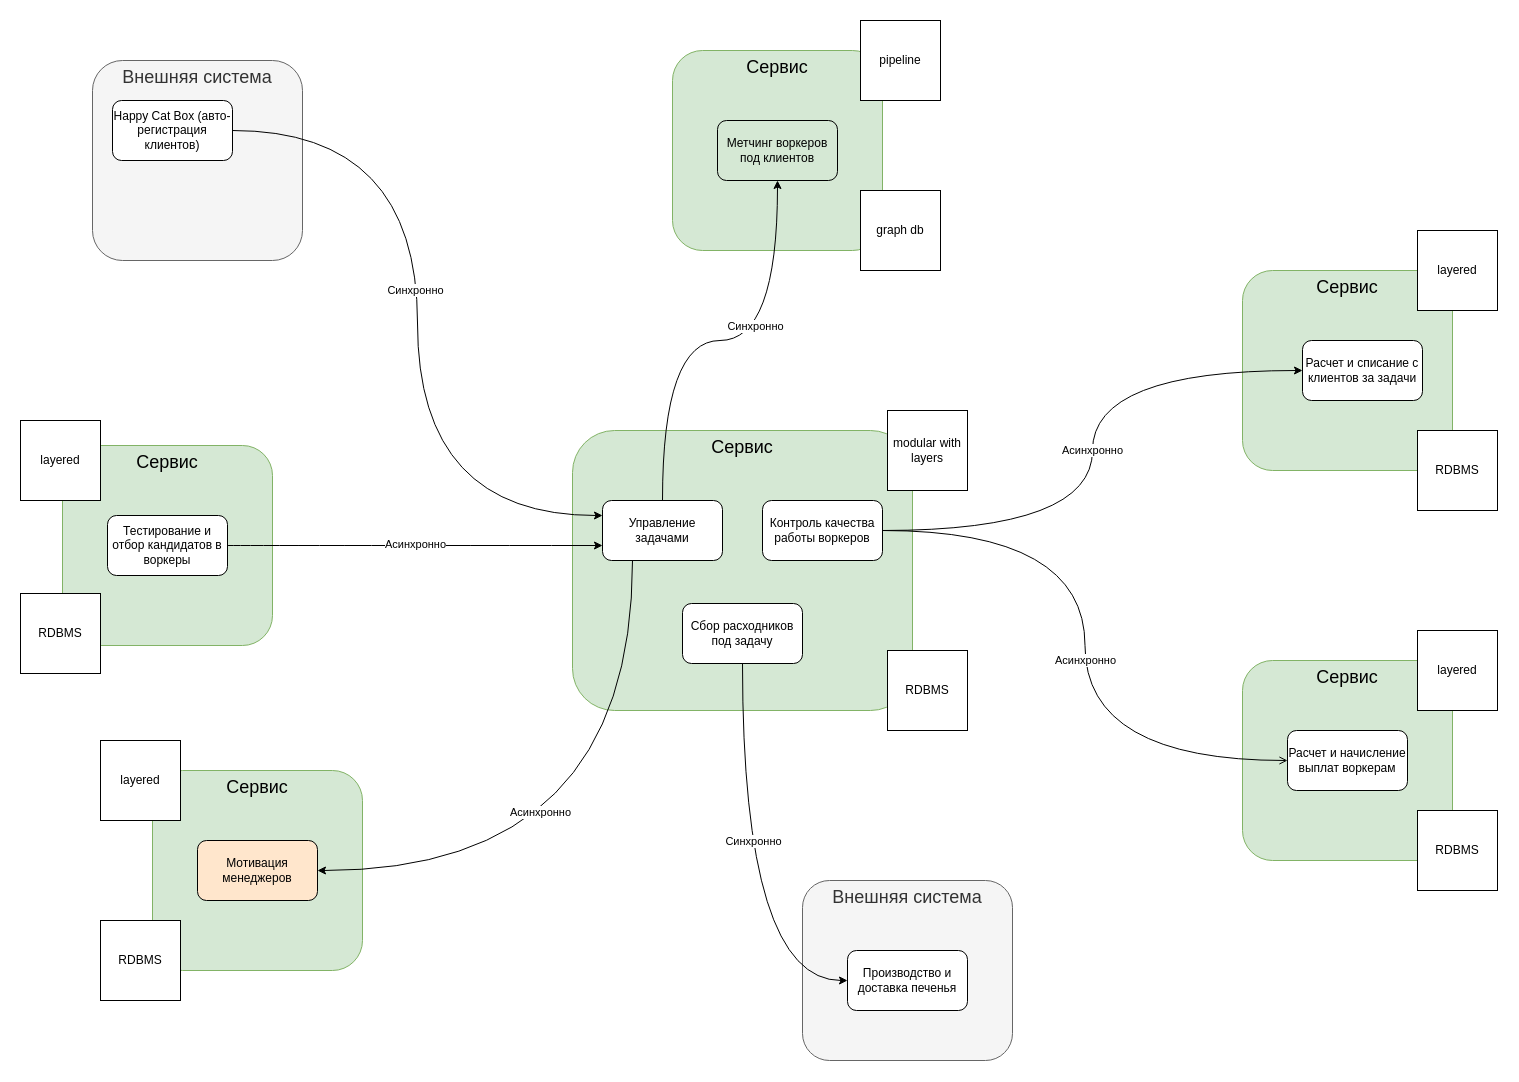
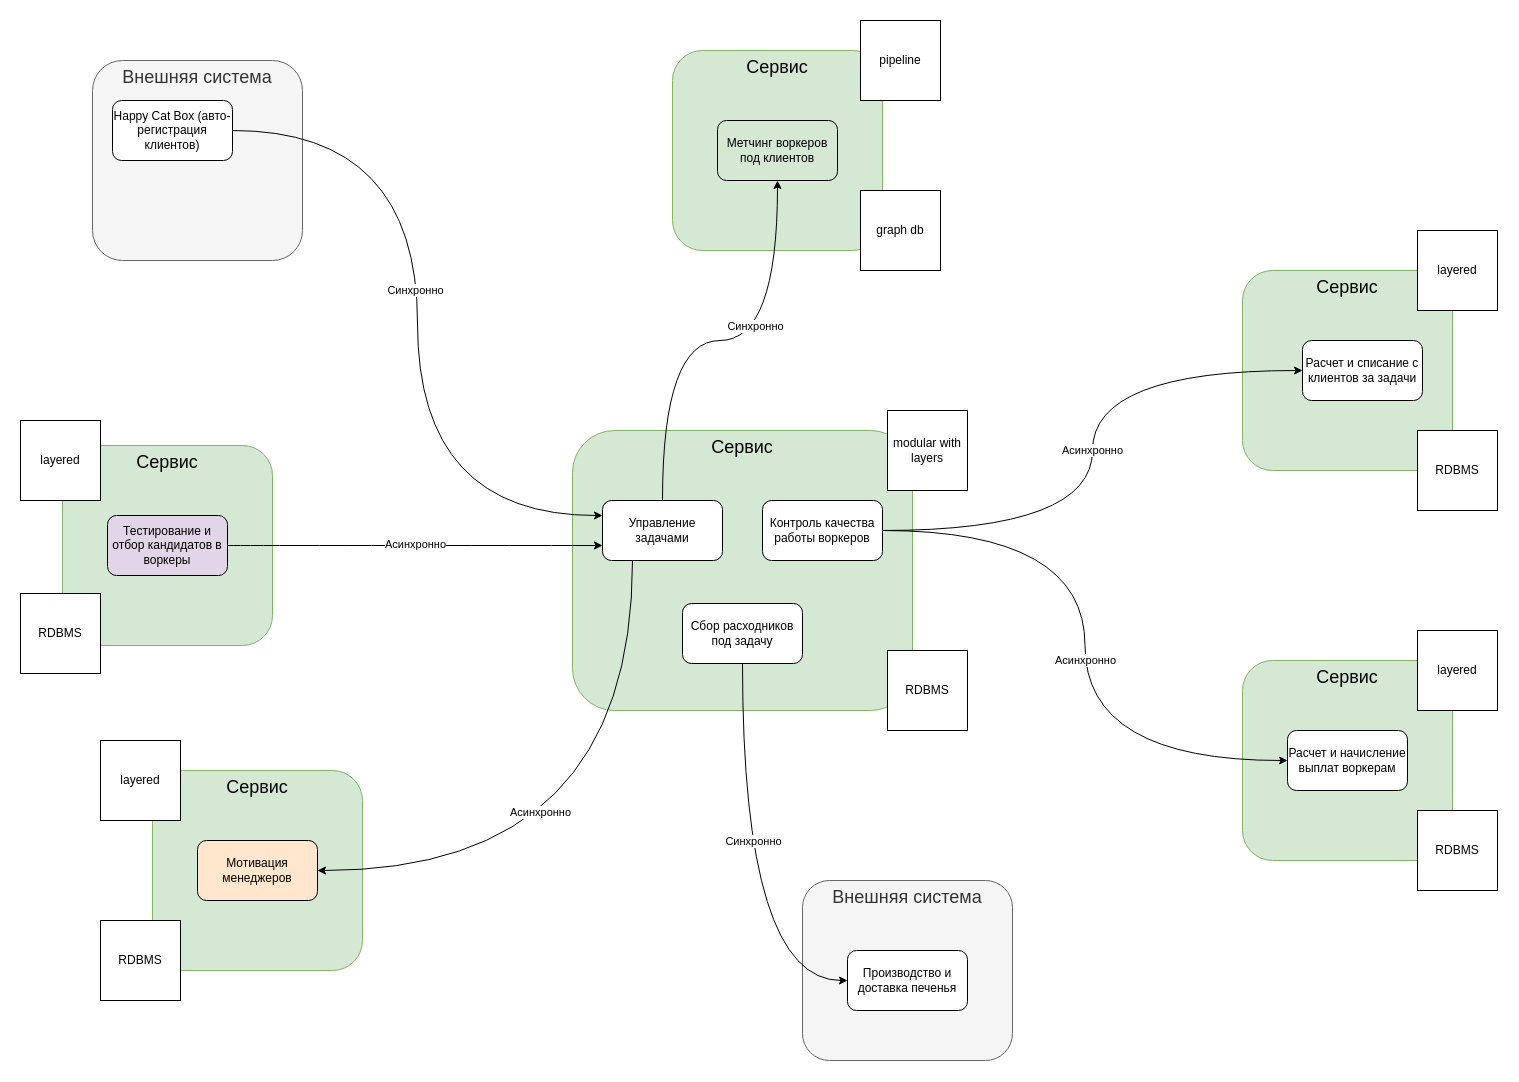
(168, 546) -> (168, 546)
(1281, 760) -> (1279, 760)
